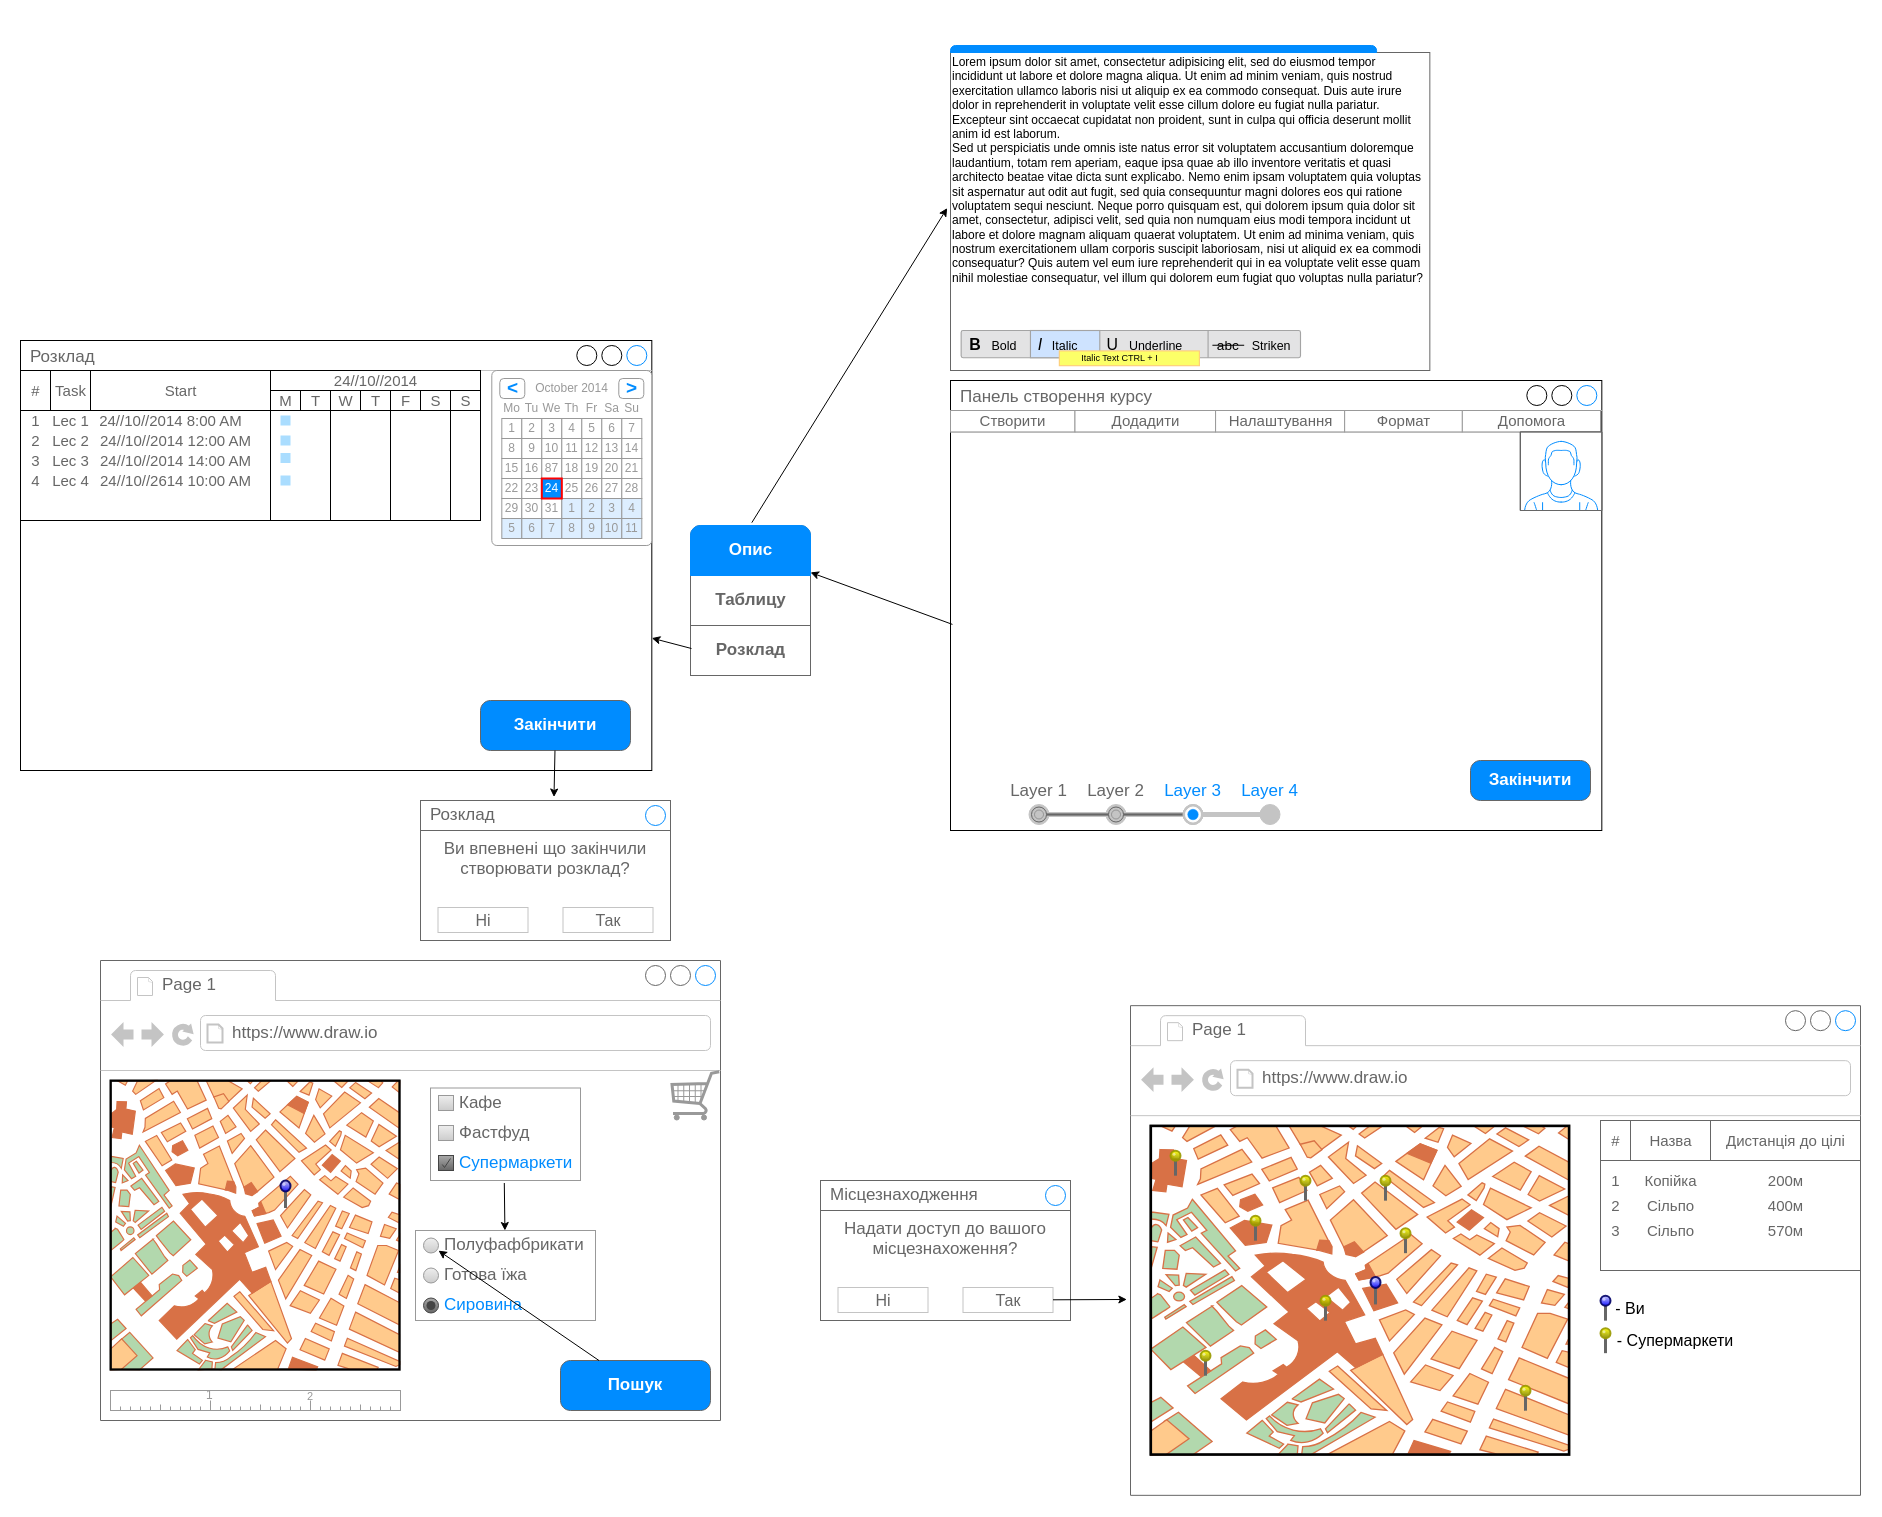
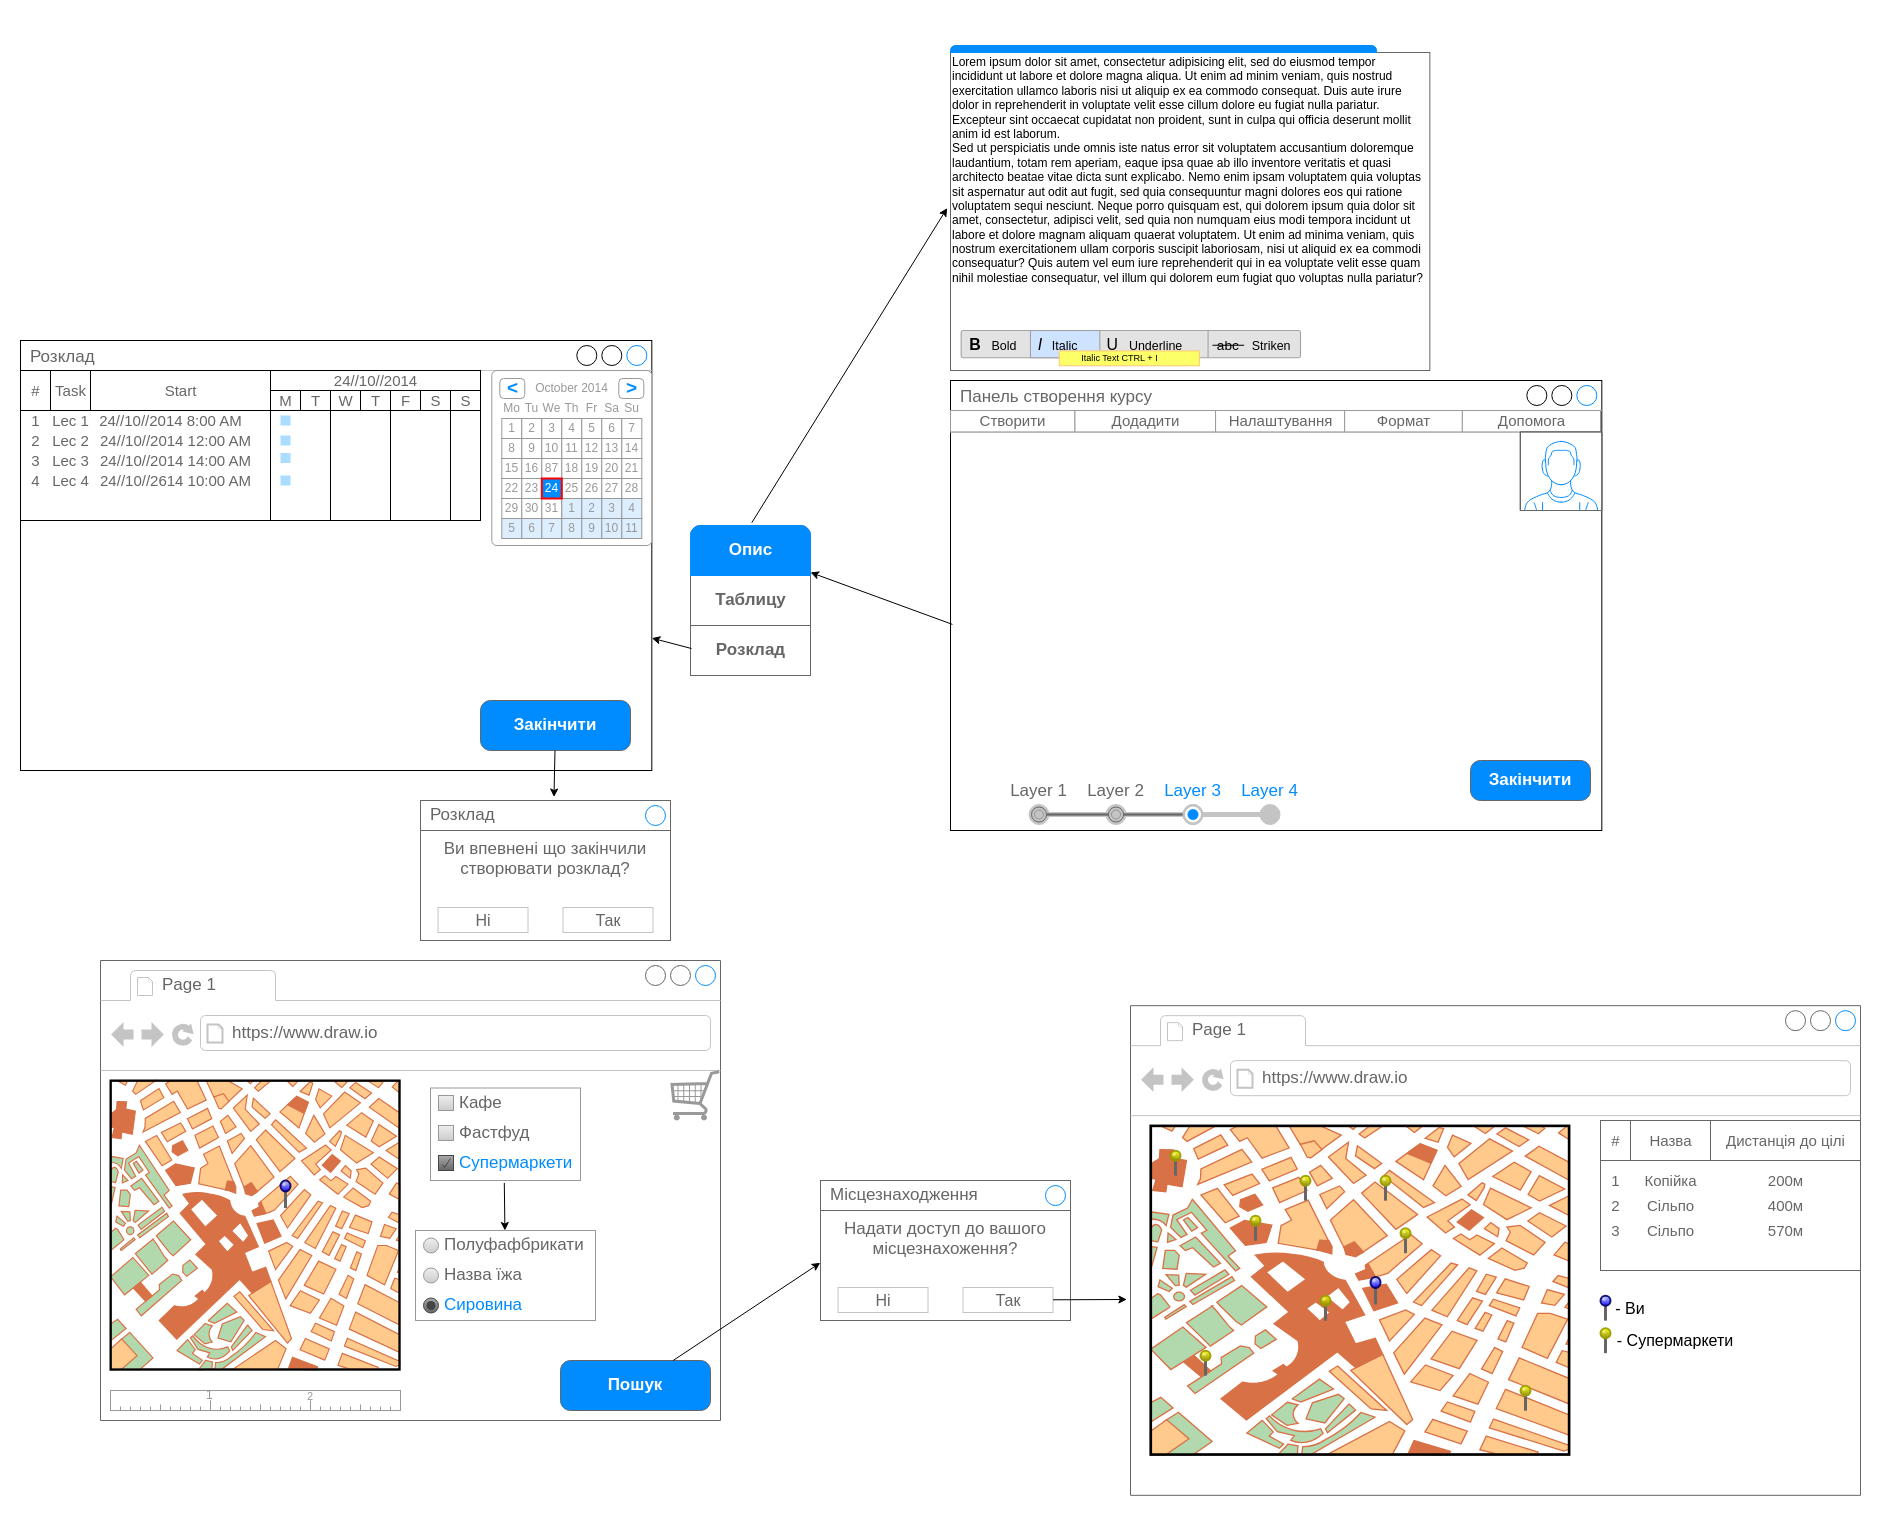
(490, 1276) -> (485, 1276)
(521, 1307) -> (744, 1313)
